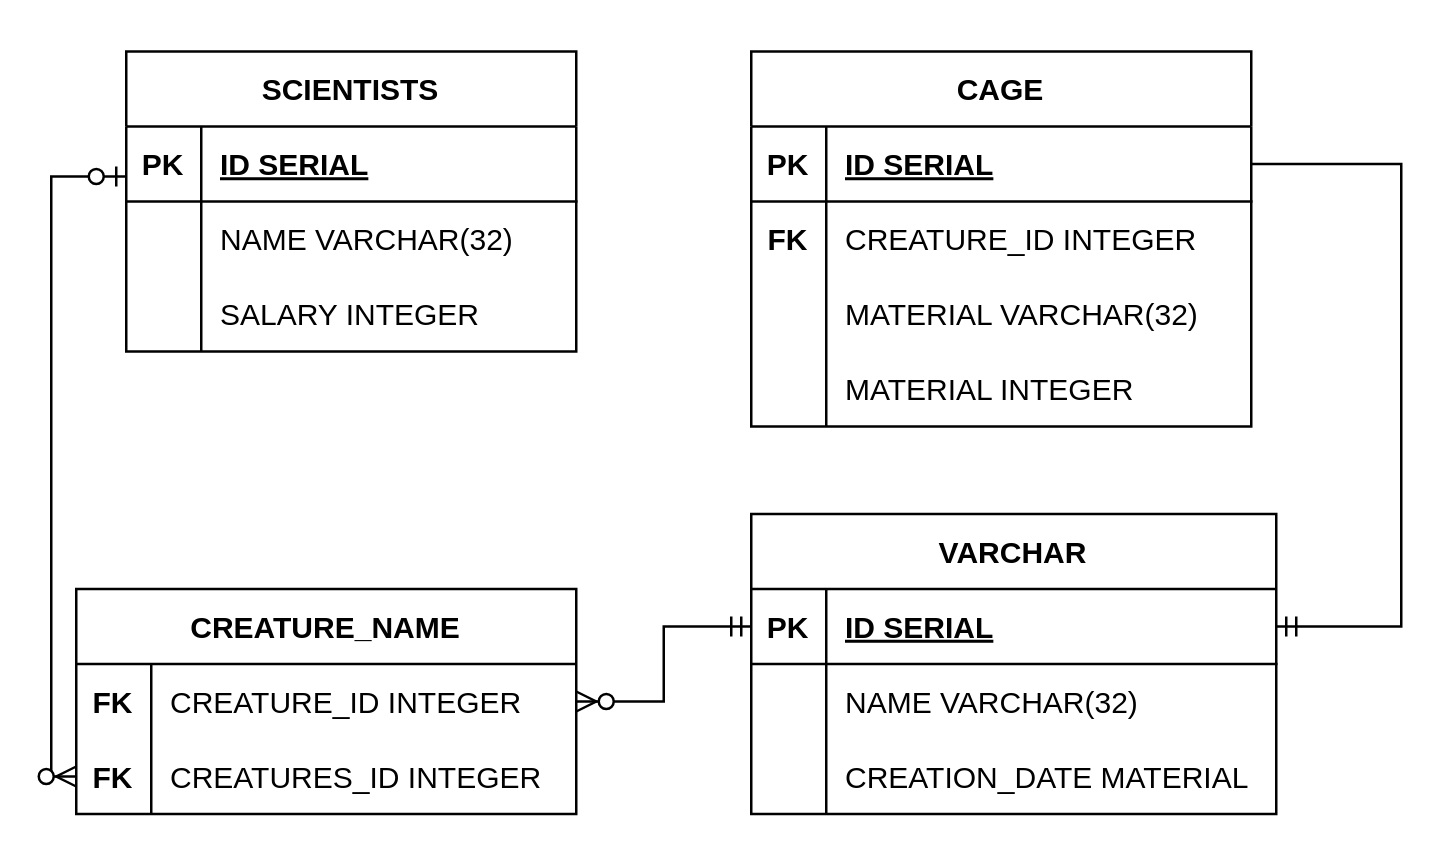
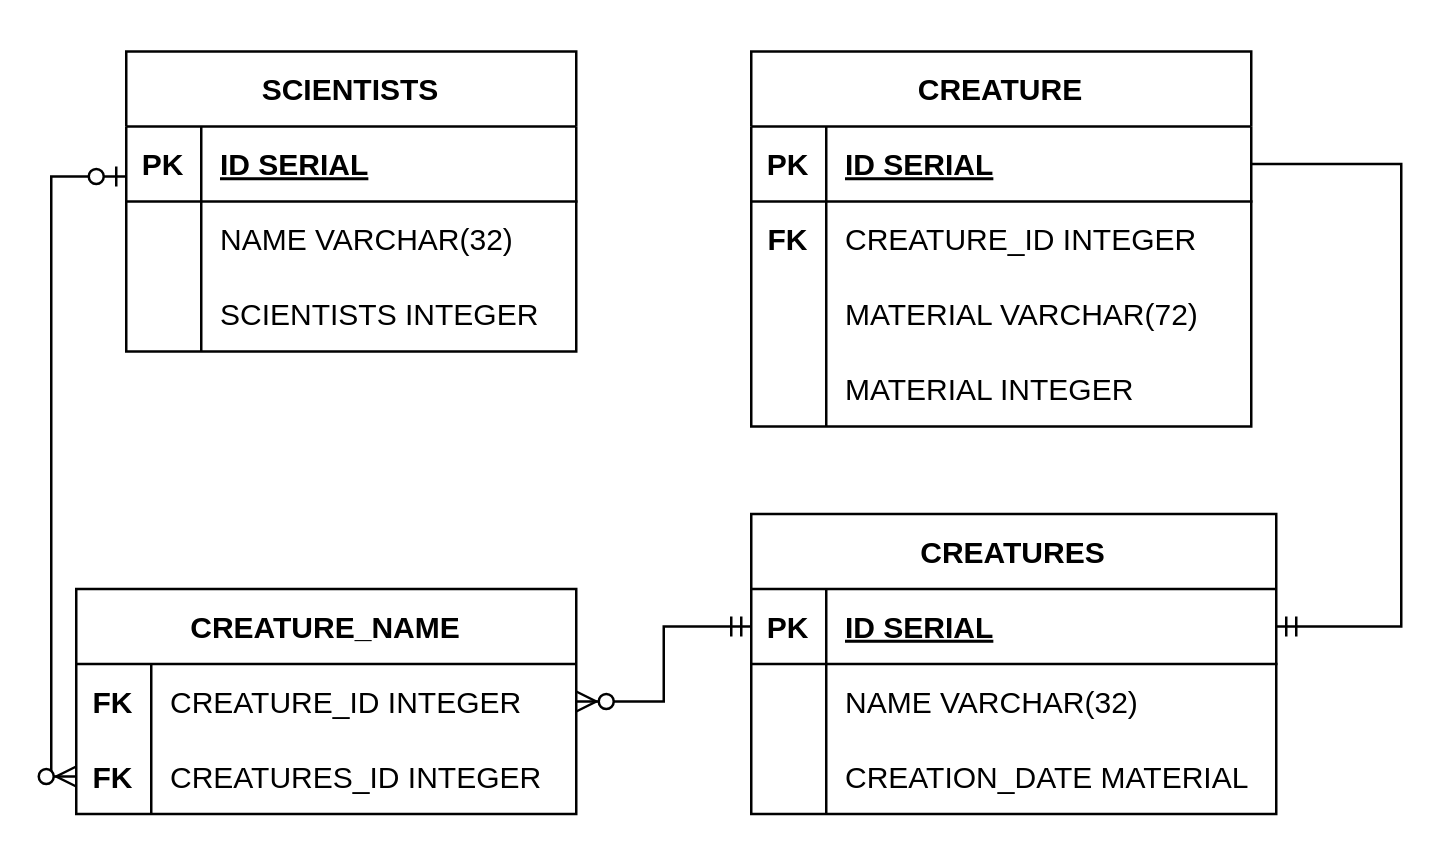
(1000, 90) -> (1000, 90)
(334, 315) -> (367, 315)
(1009, 315) -> (1009, 315)
(1013, 553) -> (1013, 553)
